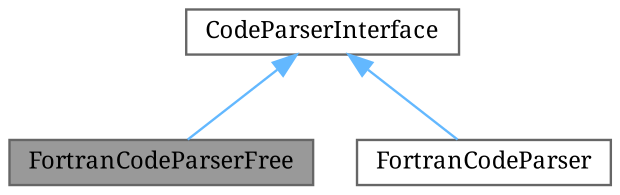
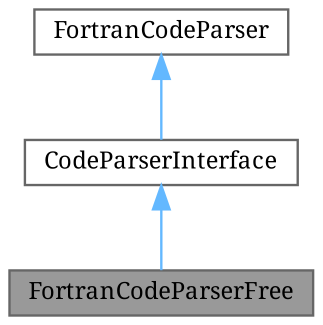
(413, 105) -> (161, 109)
